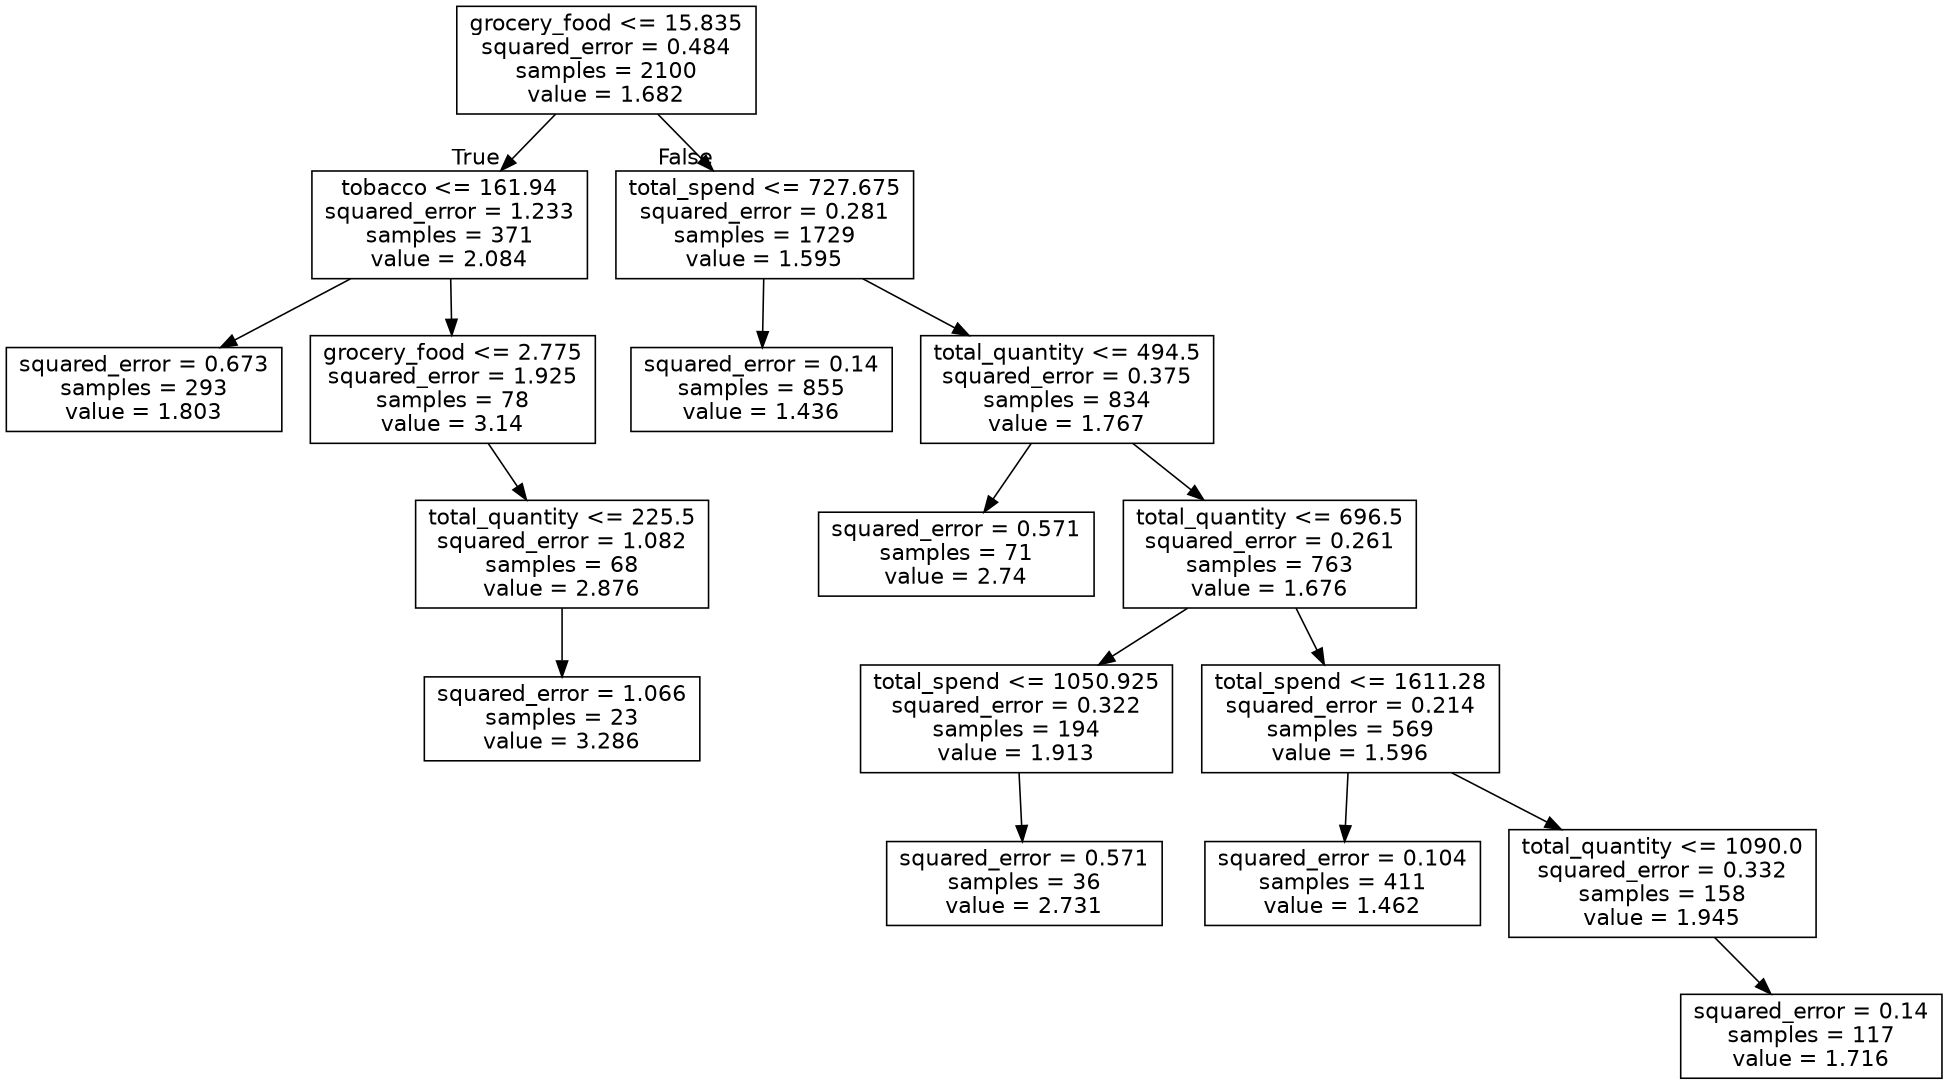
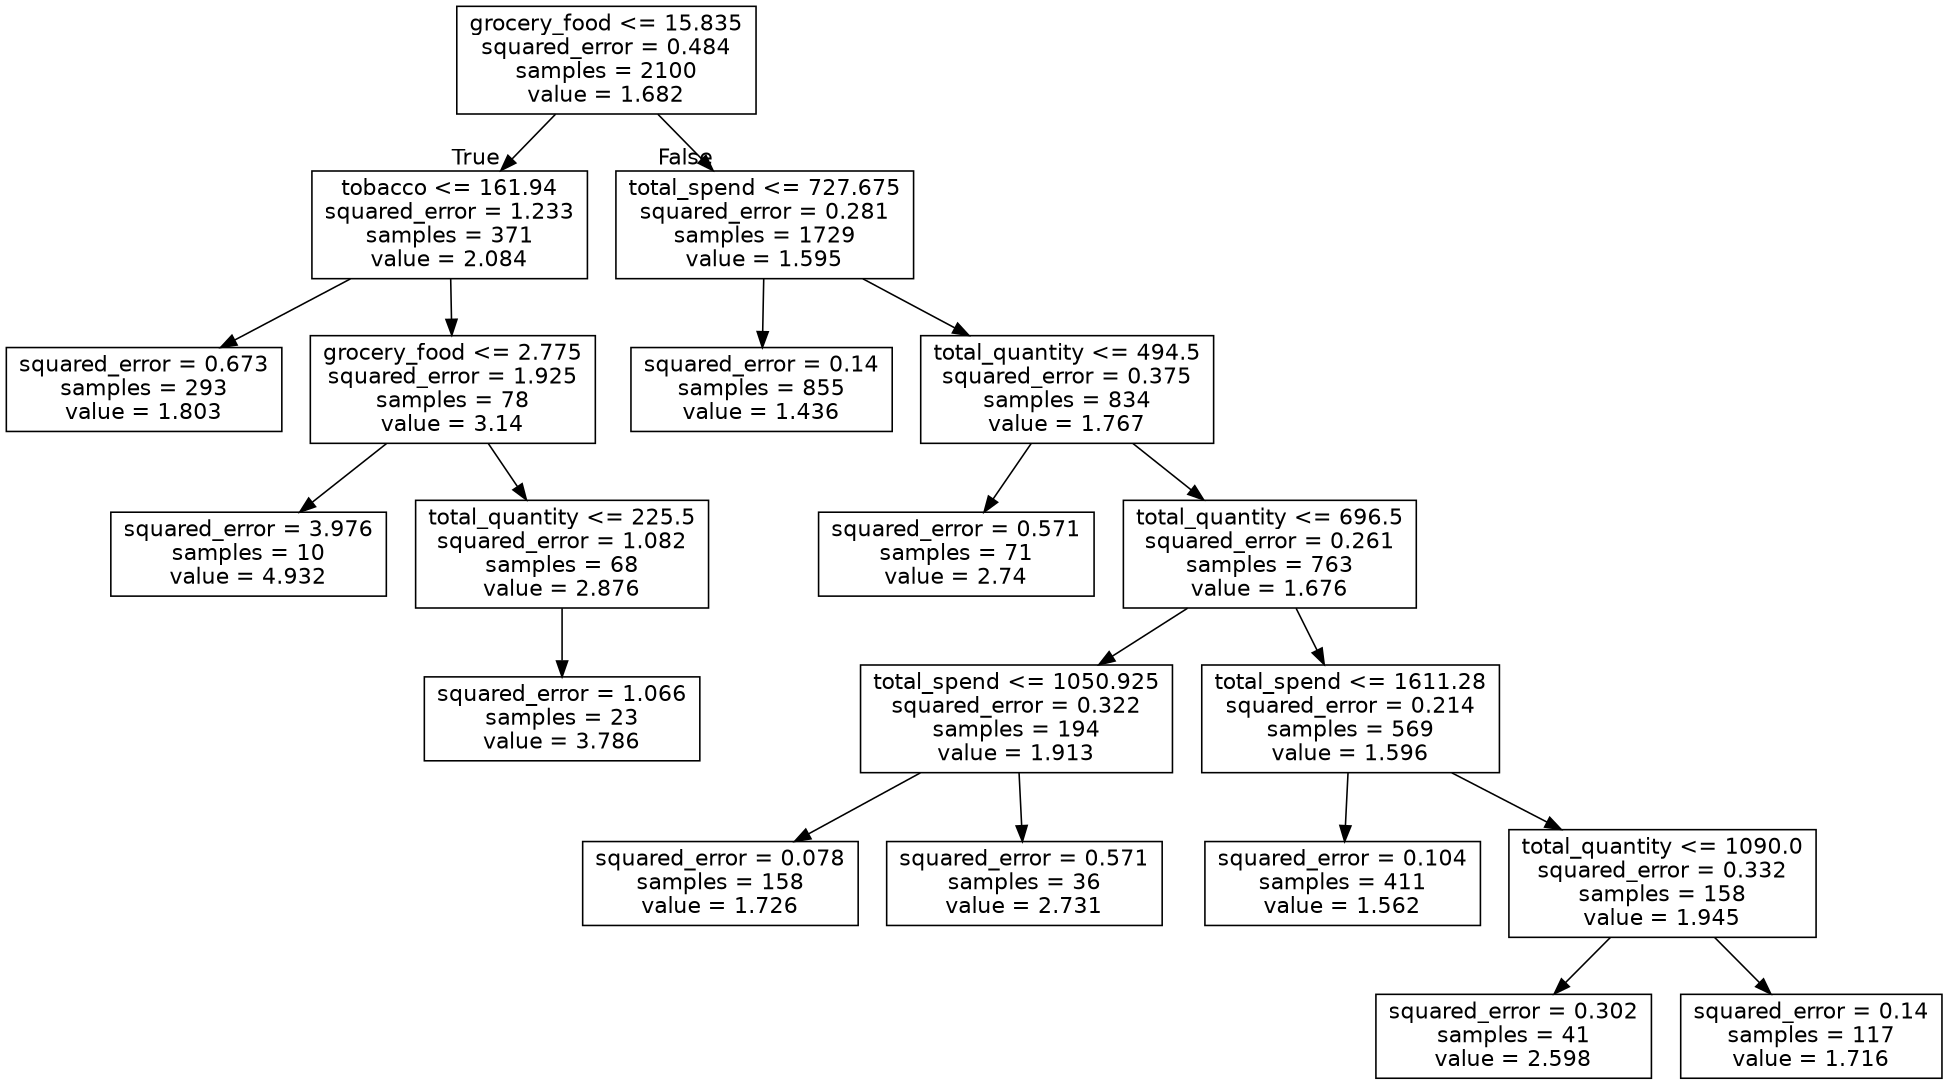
none -> (249, 554)
(562, 719) -> (562, 719)
none -> (720, 884)
(1343, 884) -> (1343, 884)
none -> (1514, 1036)
